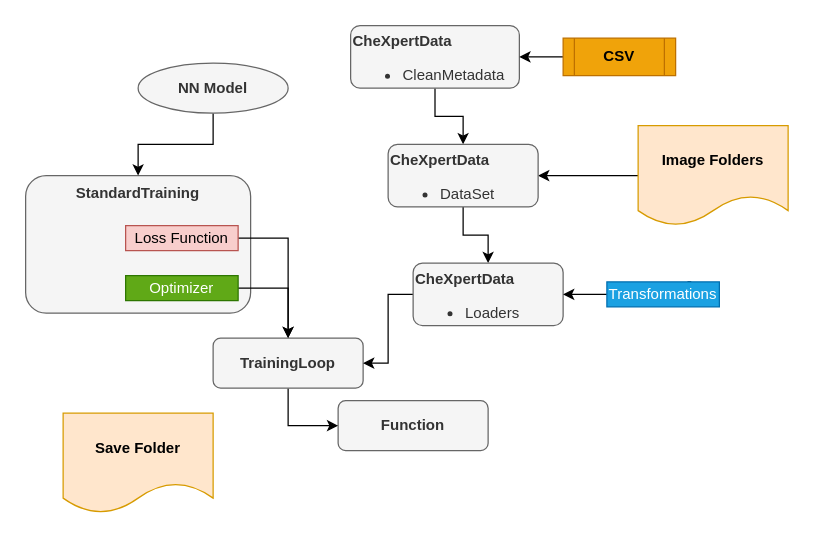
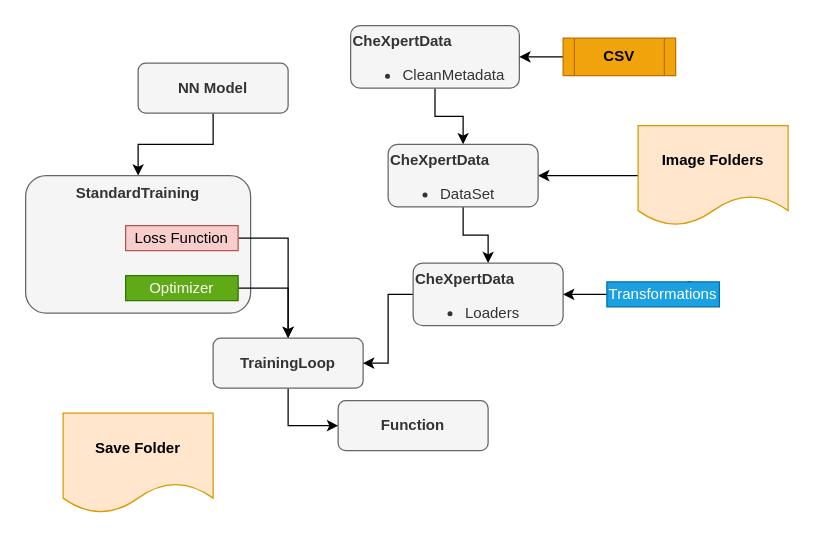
(213, 88) -> (213, 88)
